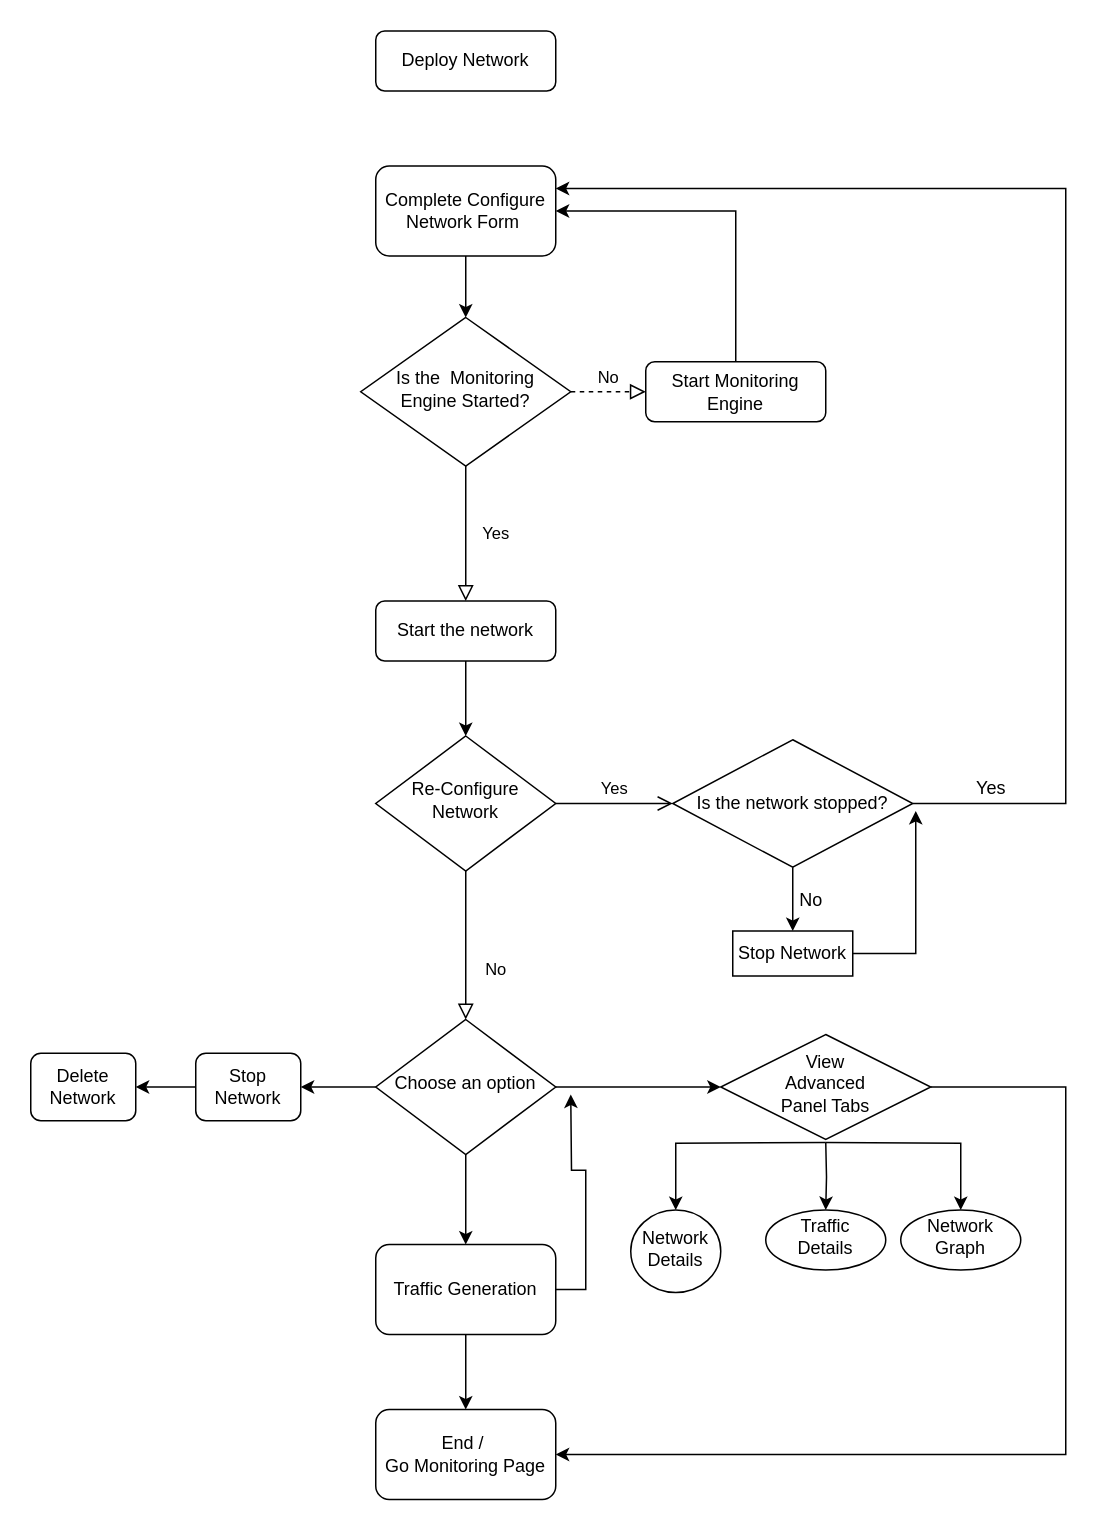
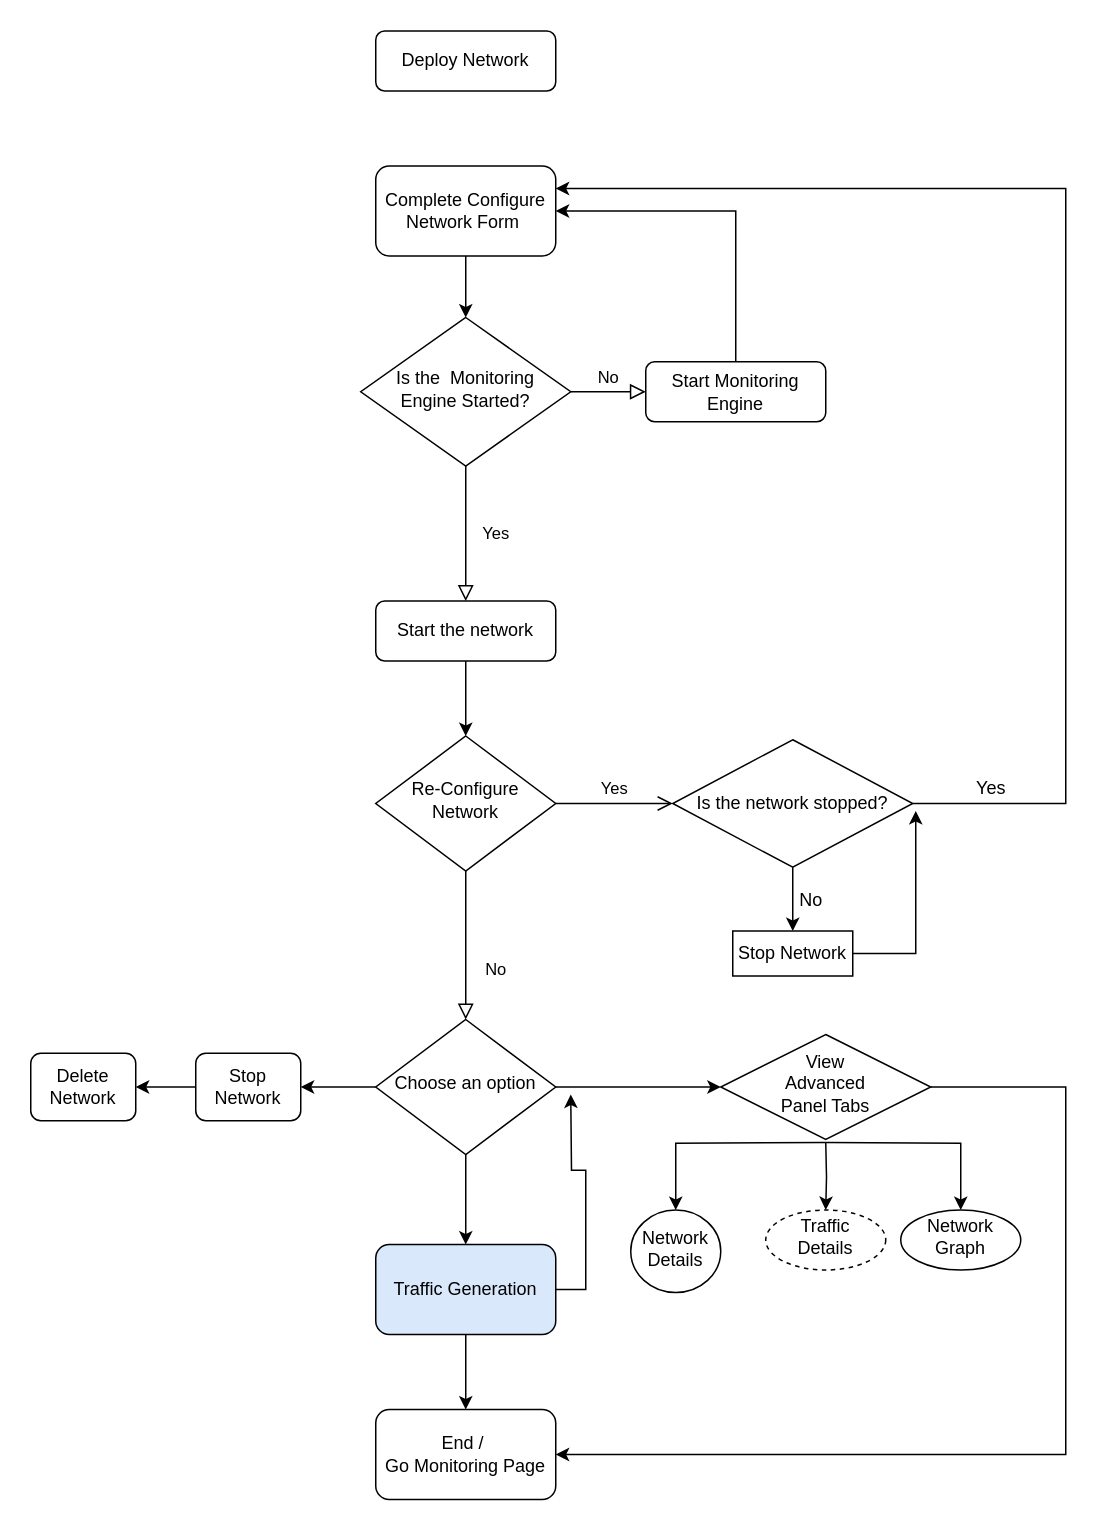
(601, 392) -> (601, 392)
(826, 1240) -> (826, 1240)
(466, 1289) -> (466, 1289)
